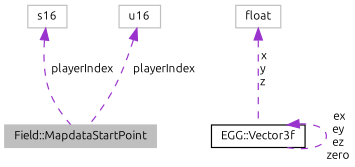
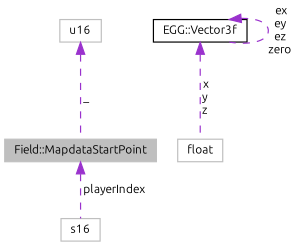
(163, 69) -> (85, 98)
(258, 83) -> (200, 97)
(48, 86) -> (81, 196)
